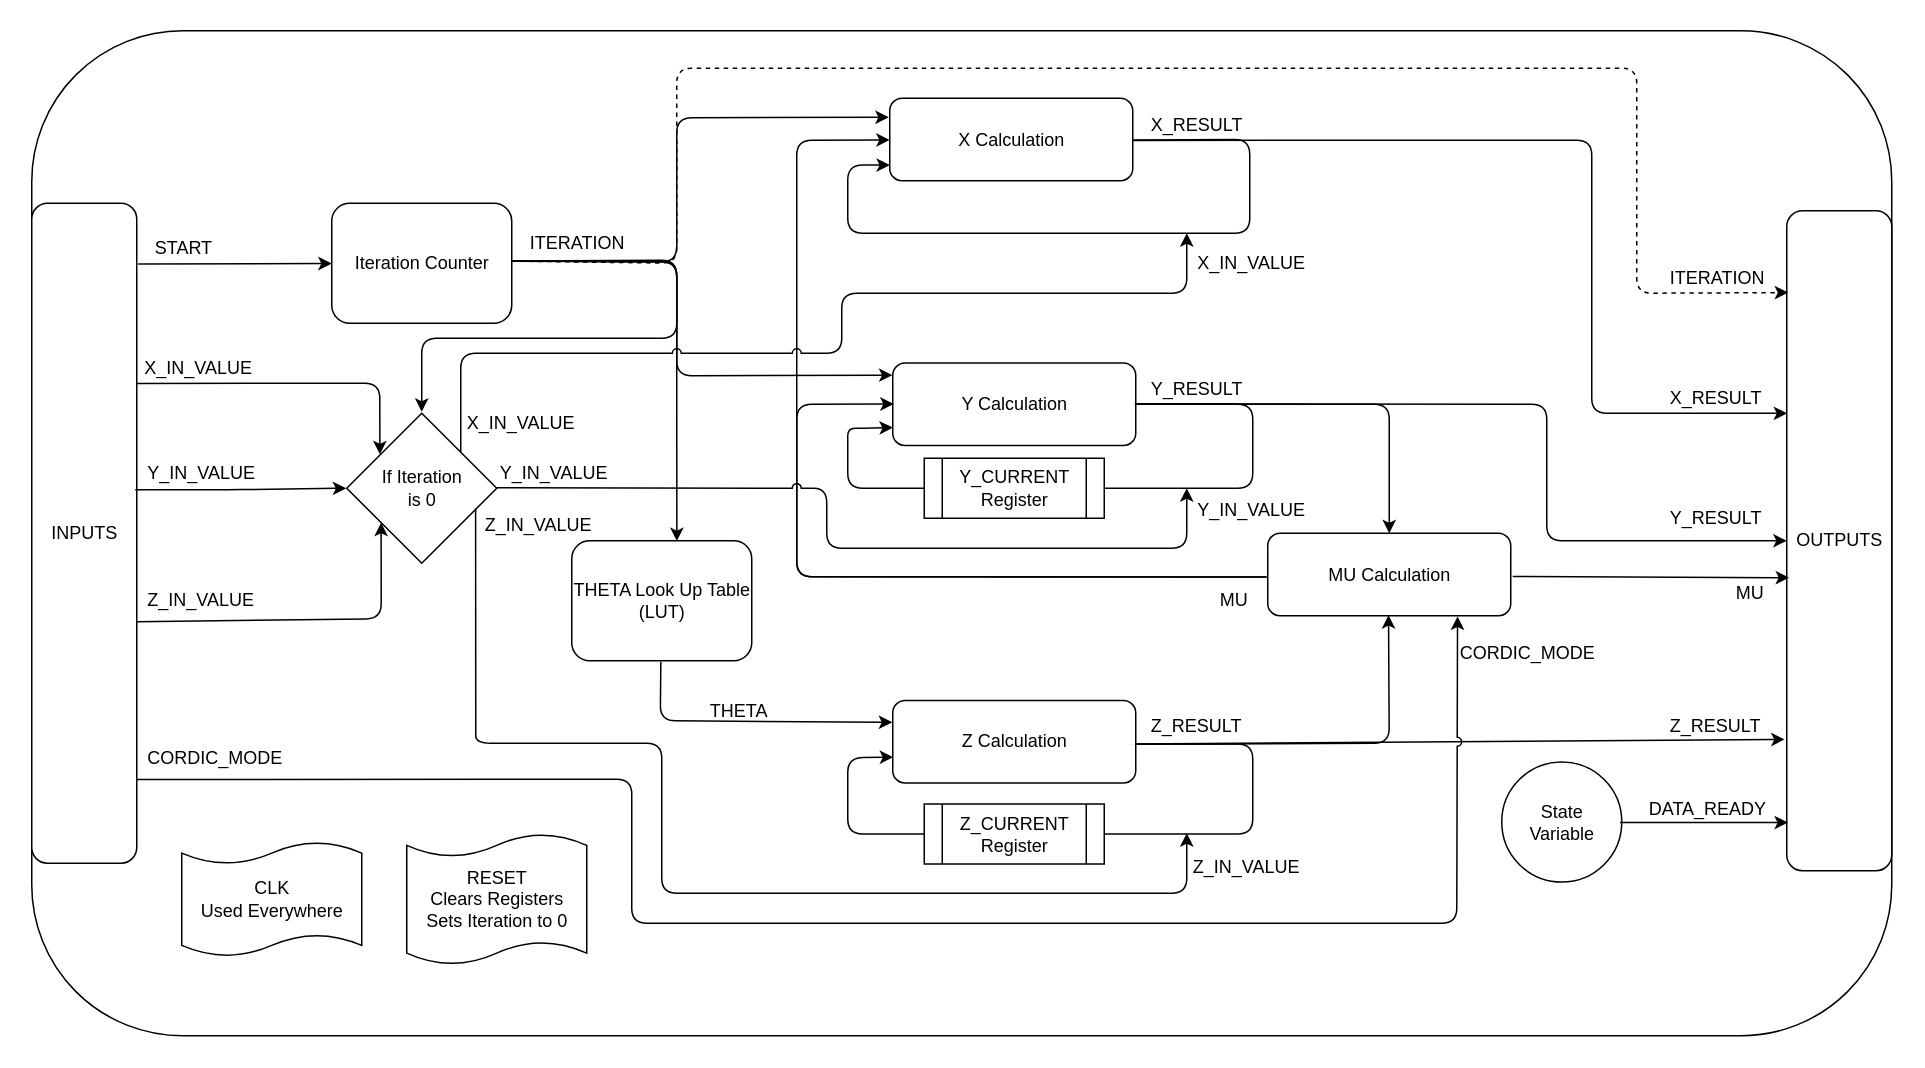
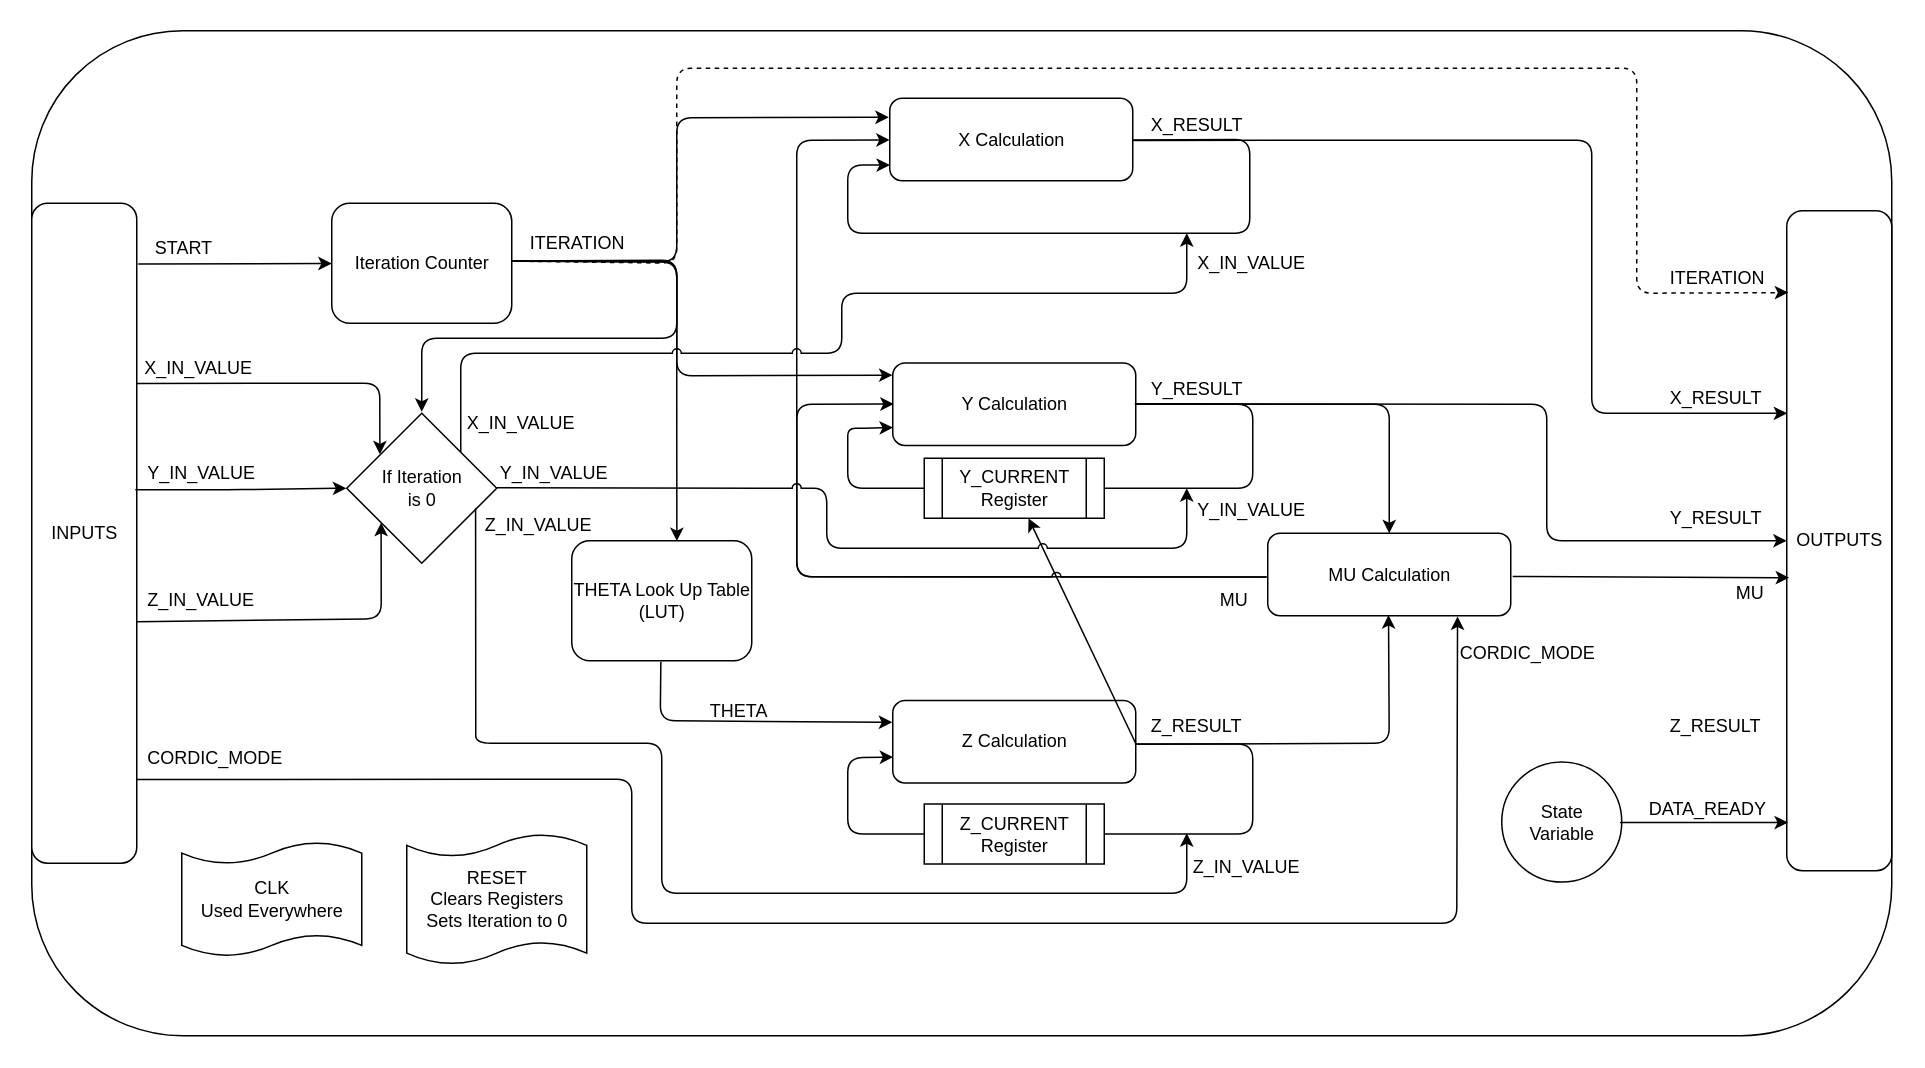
(1619, 741) -> (1096, 660)
